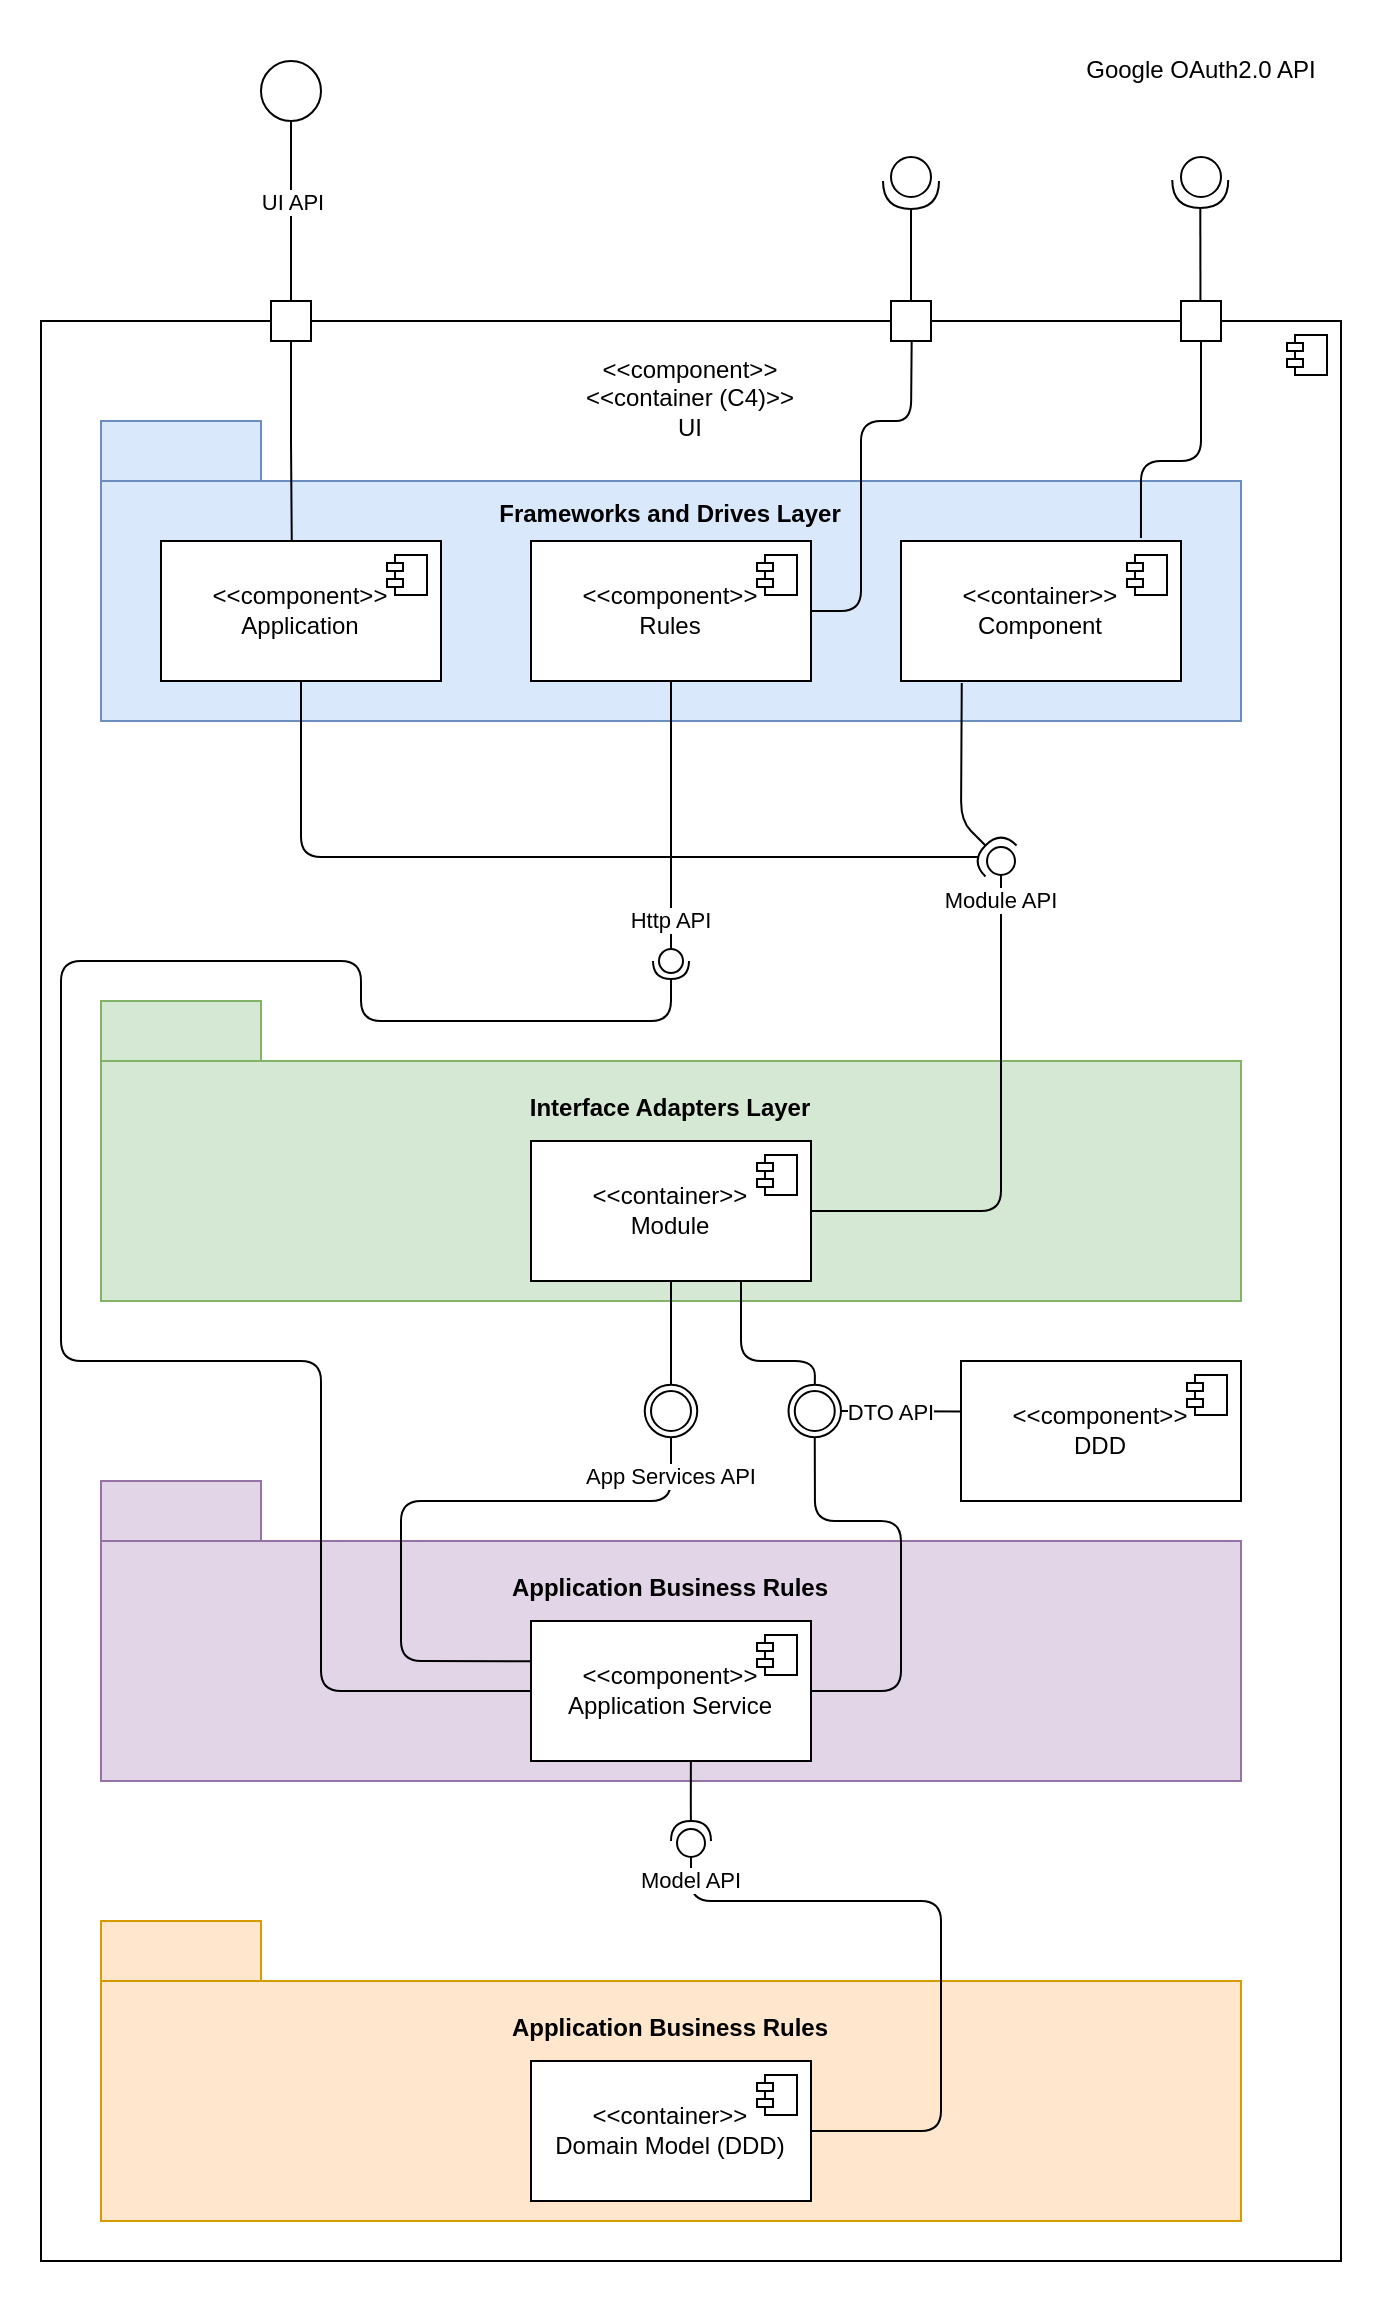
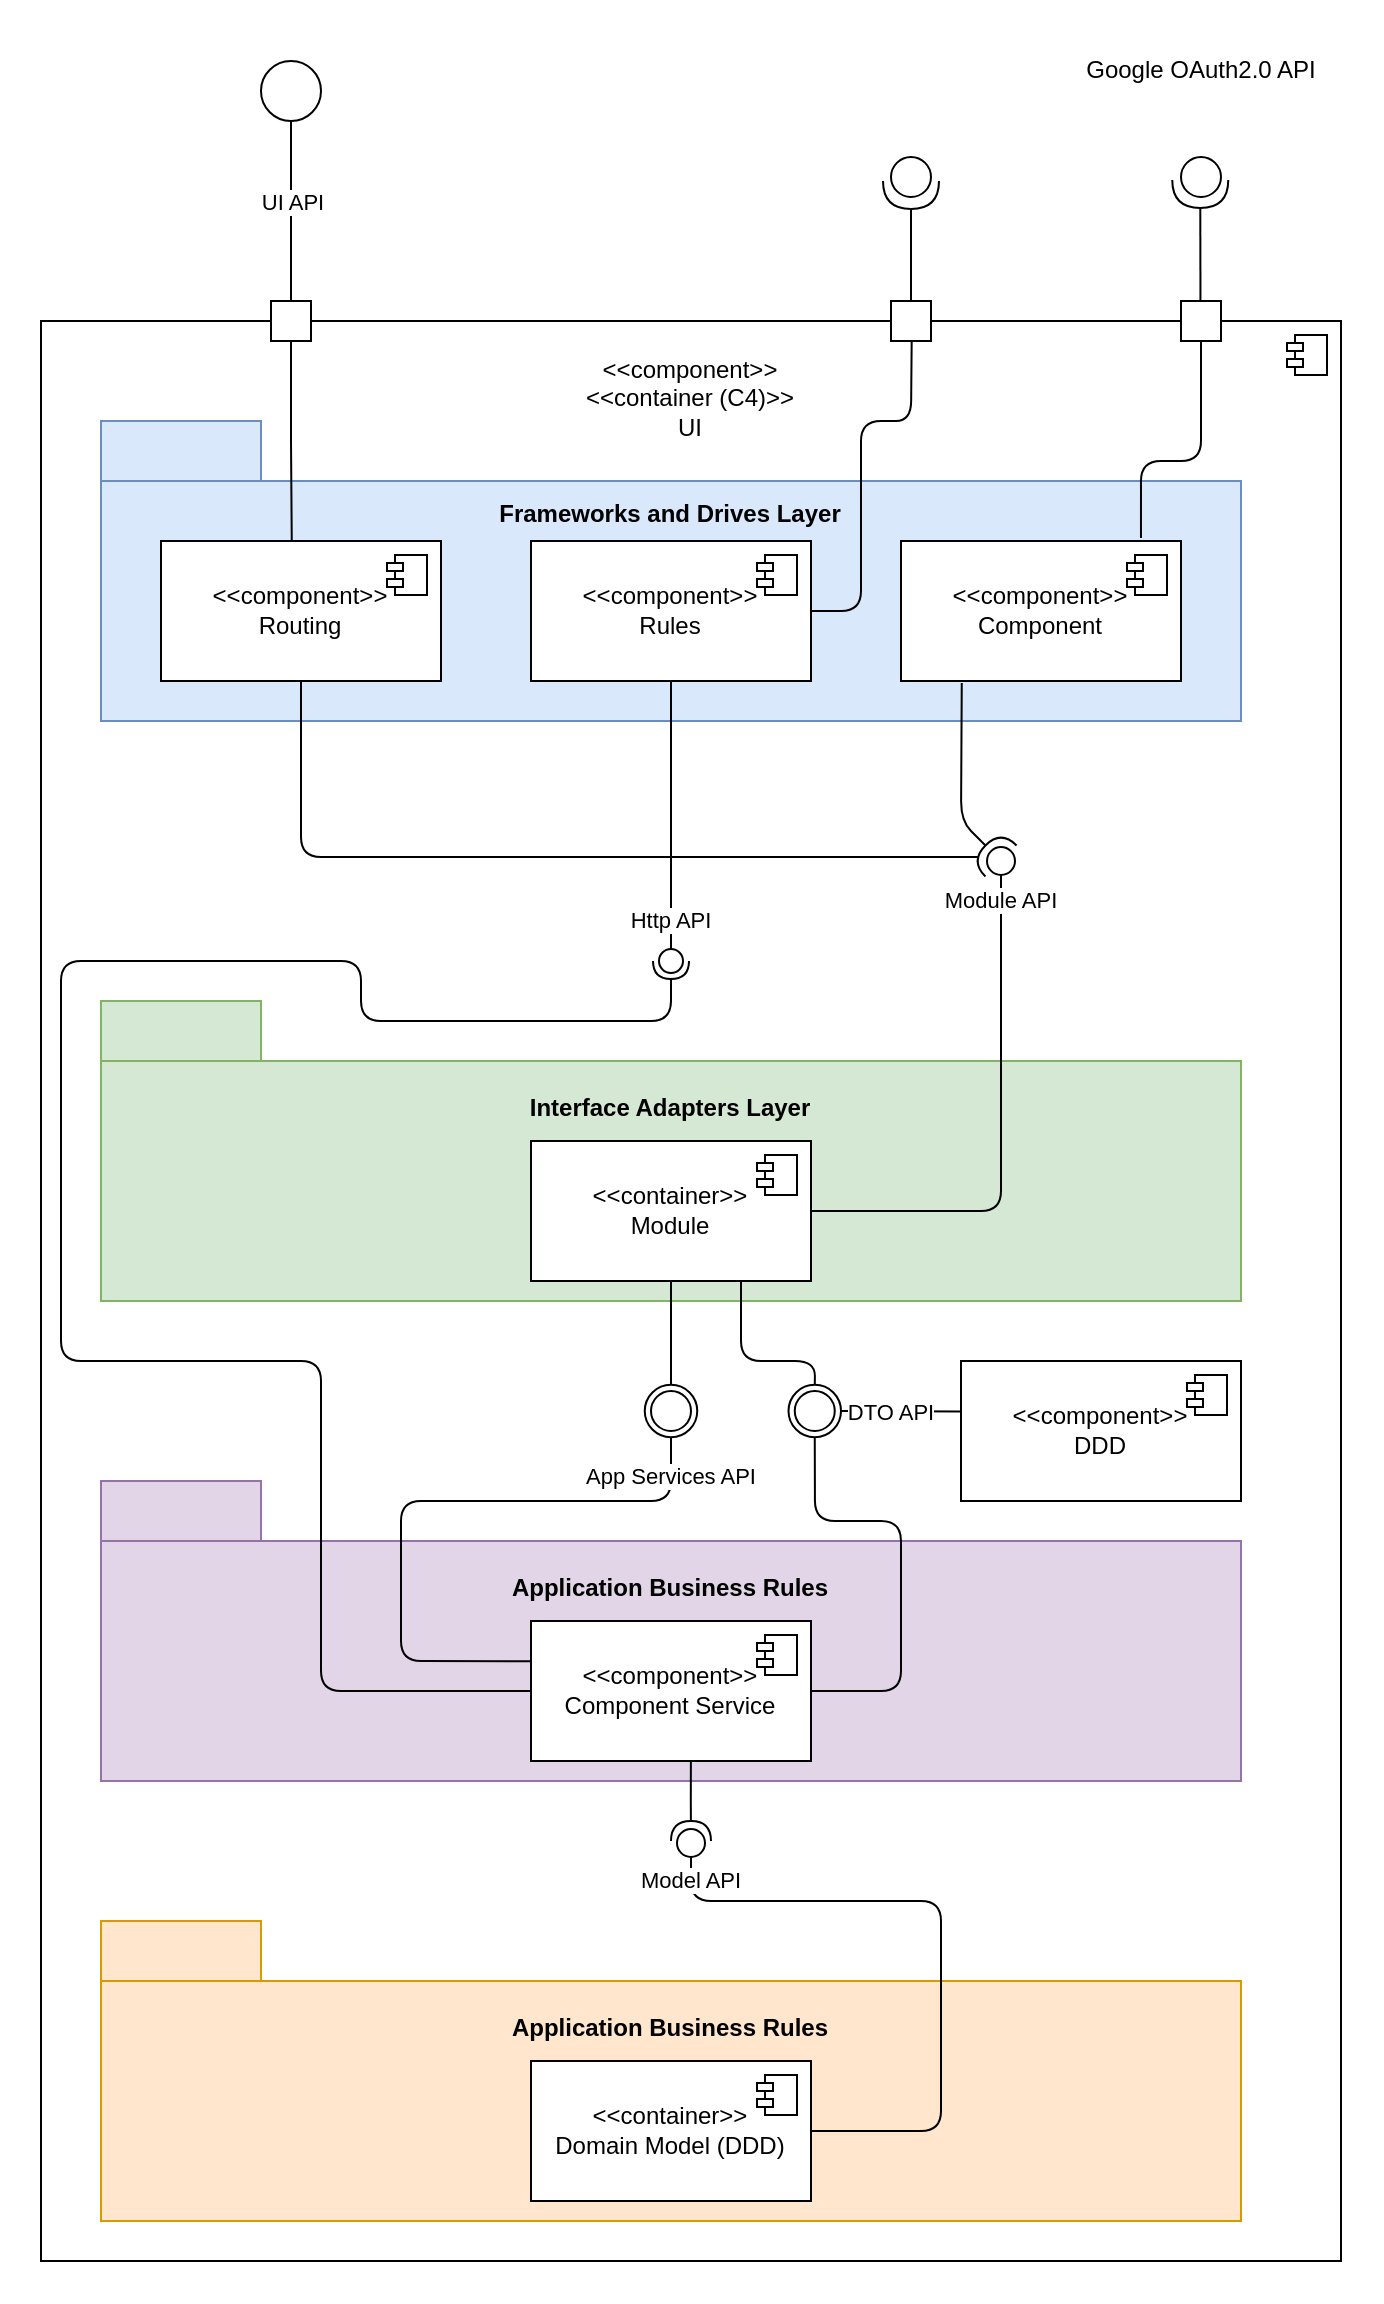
(301, 611) -> (301, 611)
(1041, 611) -> (1041, 611)
(671, 1691) -> (671, 1691)
